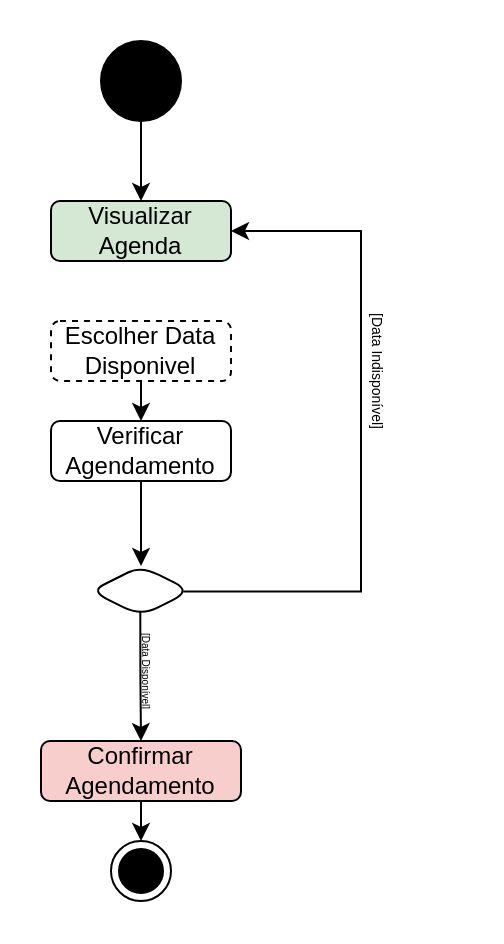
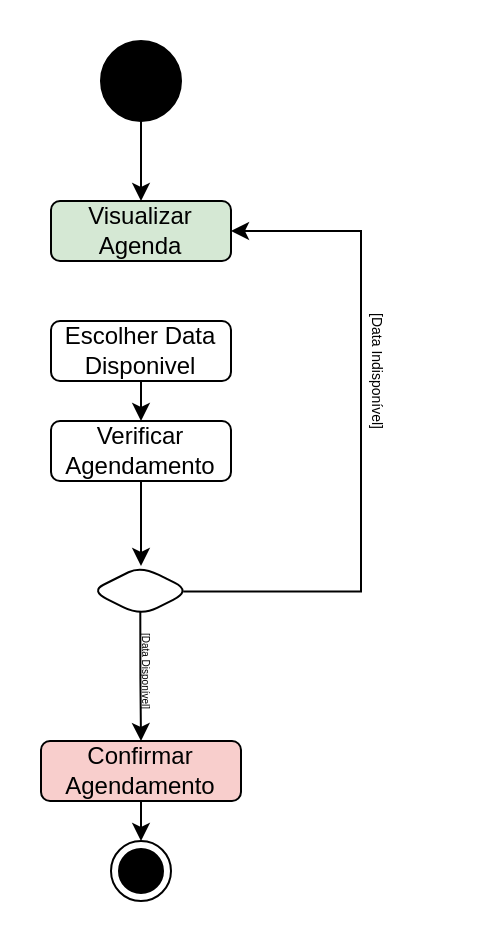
(141, 351) -> (141, 351)
